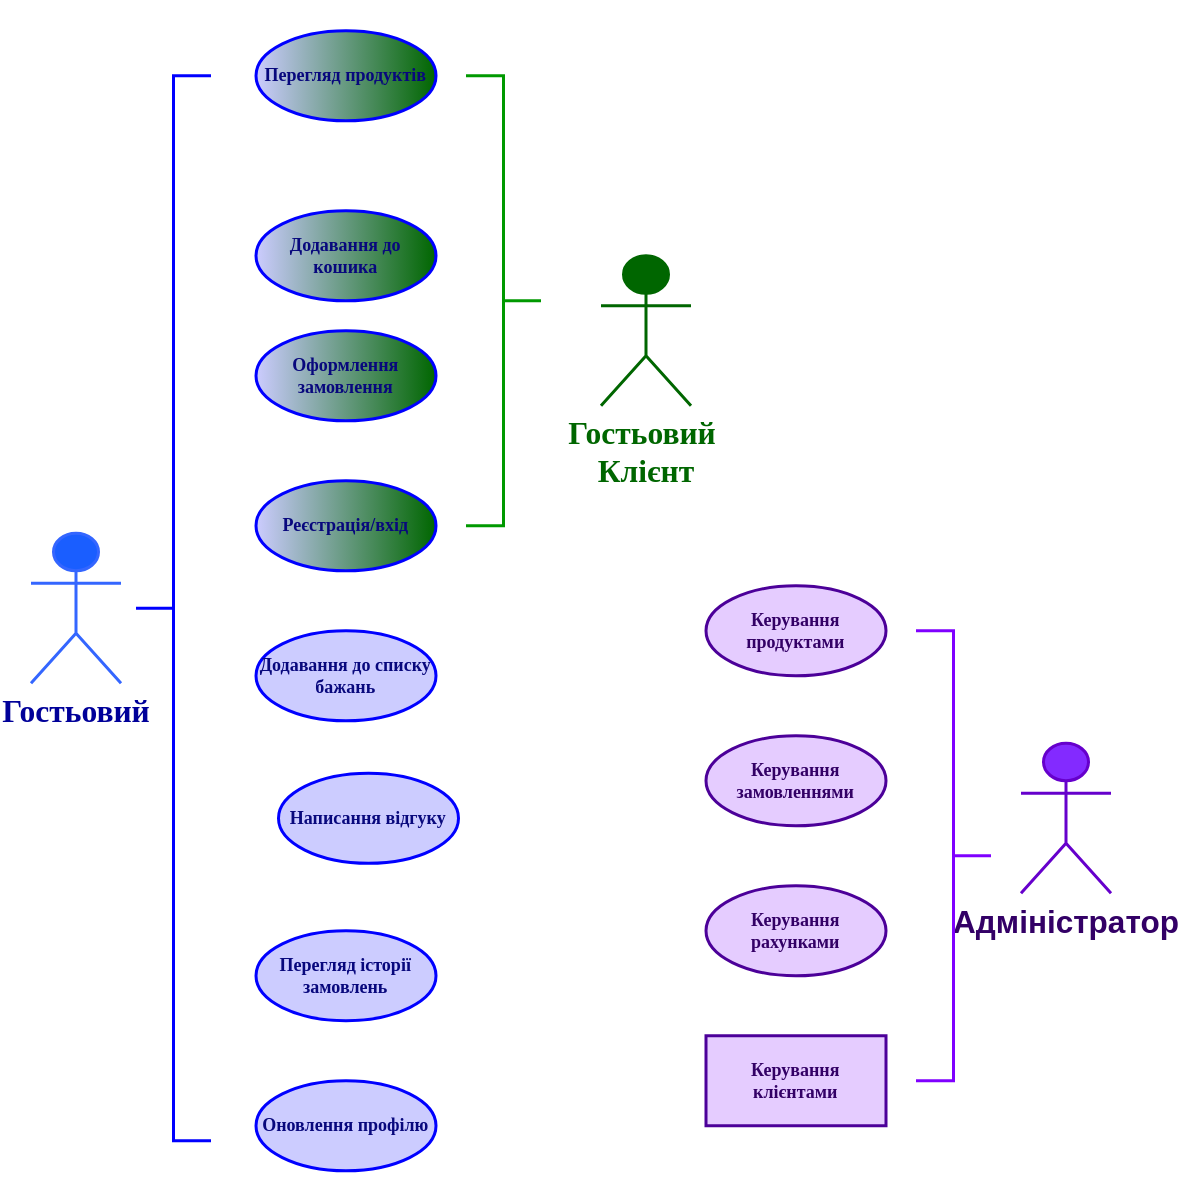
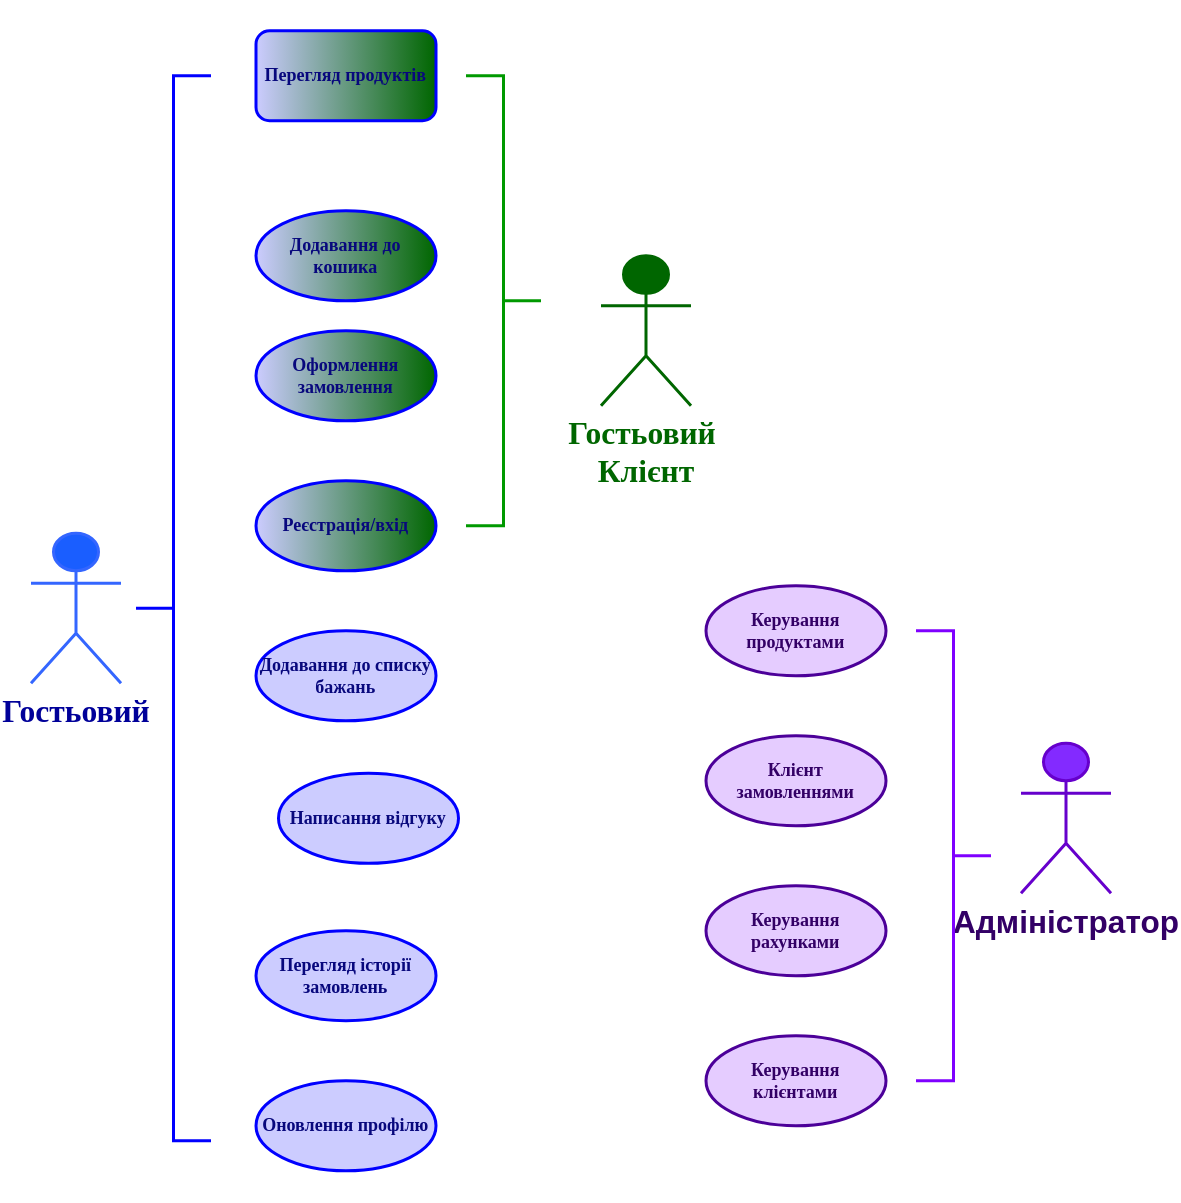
(346, 76) -> (346, 76)
(796, 781) -> (796, 781)
(796, 1081) -> (796, 1081)
